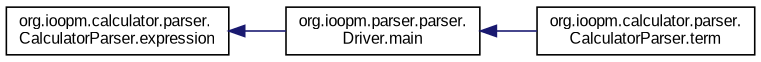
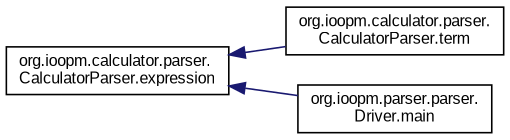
(517, 31) -> (265, 50)
